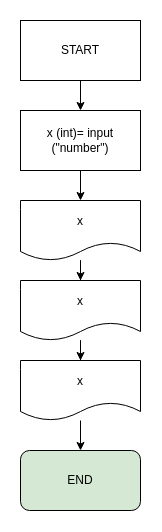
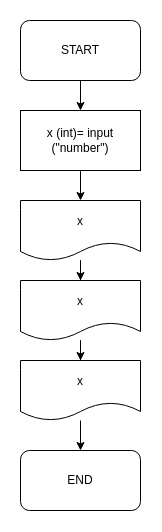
(81, 51) -> (81, 51)
(81, 481) -> (81, 481)
